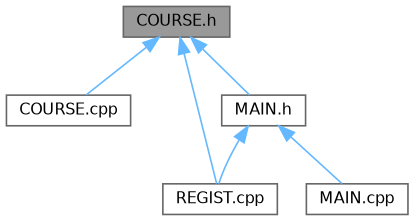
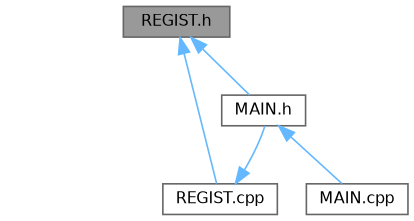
(177, 22) -> (177, 22)
(69, 110) -> none
(228, 161) -> (256, 149)
